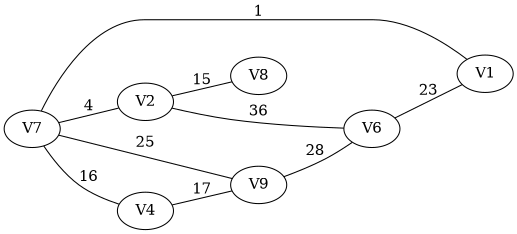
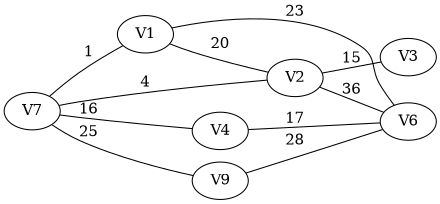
none -> (219, 60)
(259, 76) -> (408, 57)
(202, 198) -> (314, 126)
